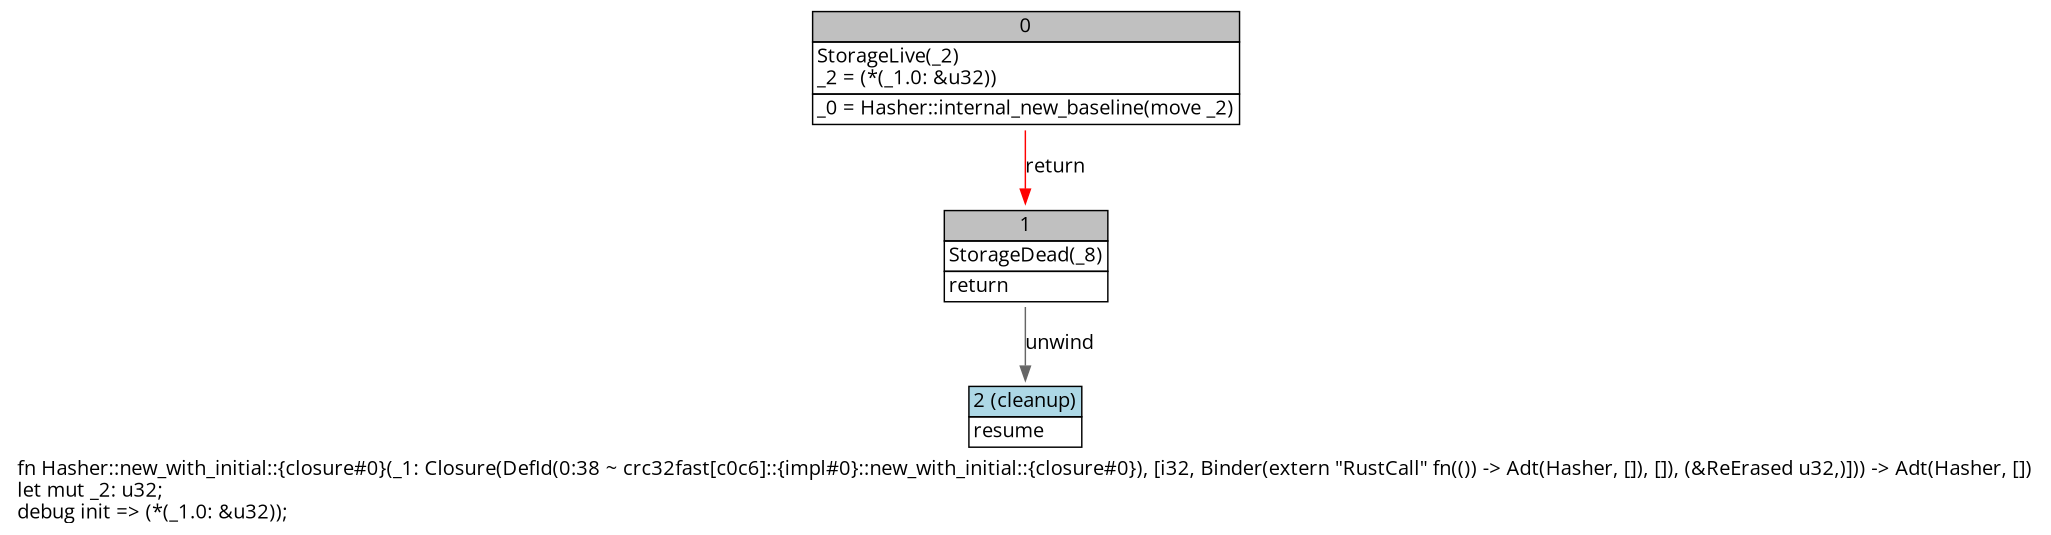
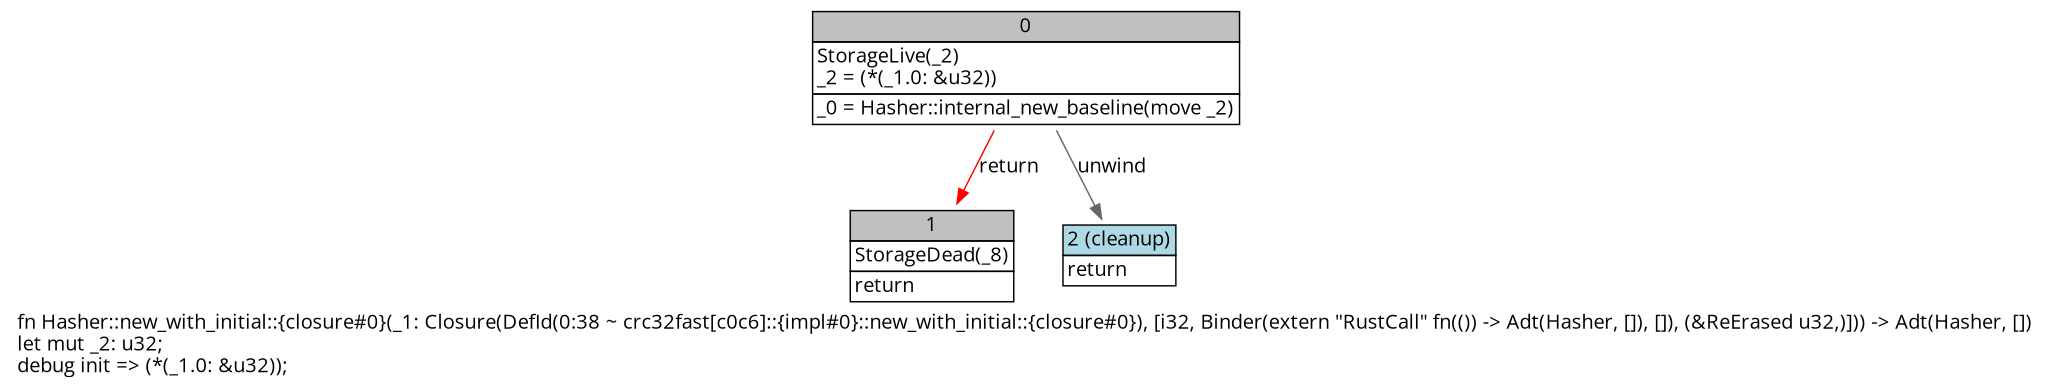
(1025, 336) -> (1076, 168)
(1009, 431) -> (1098, 270)
